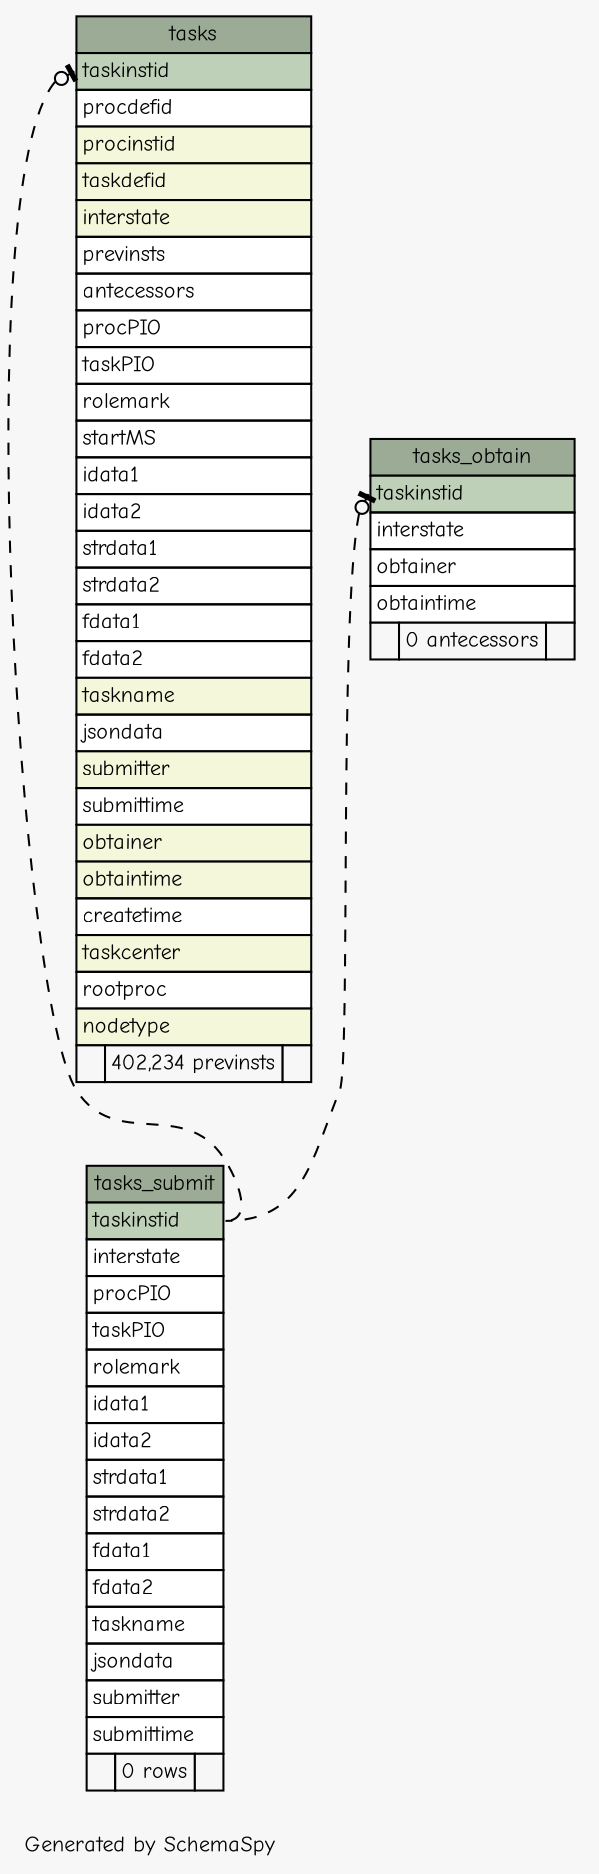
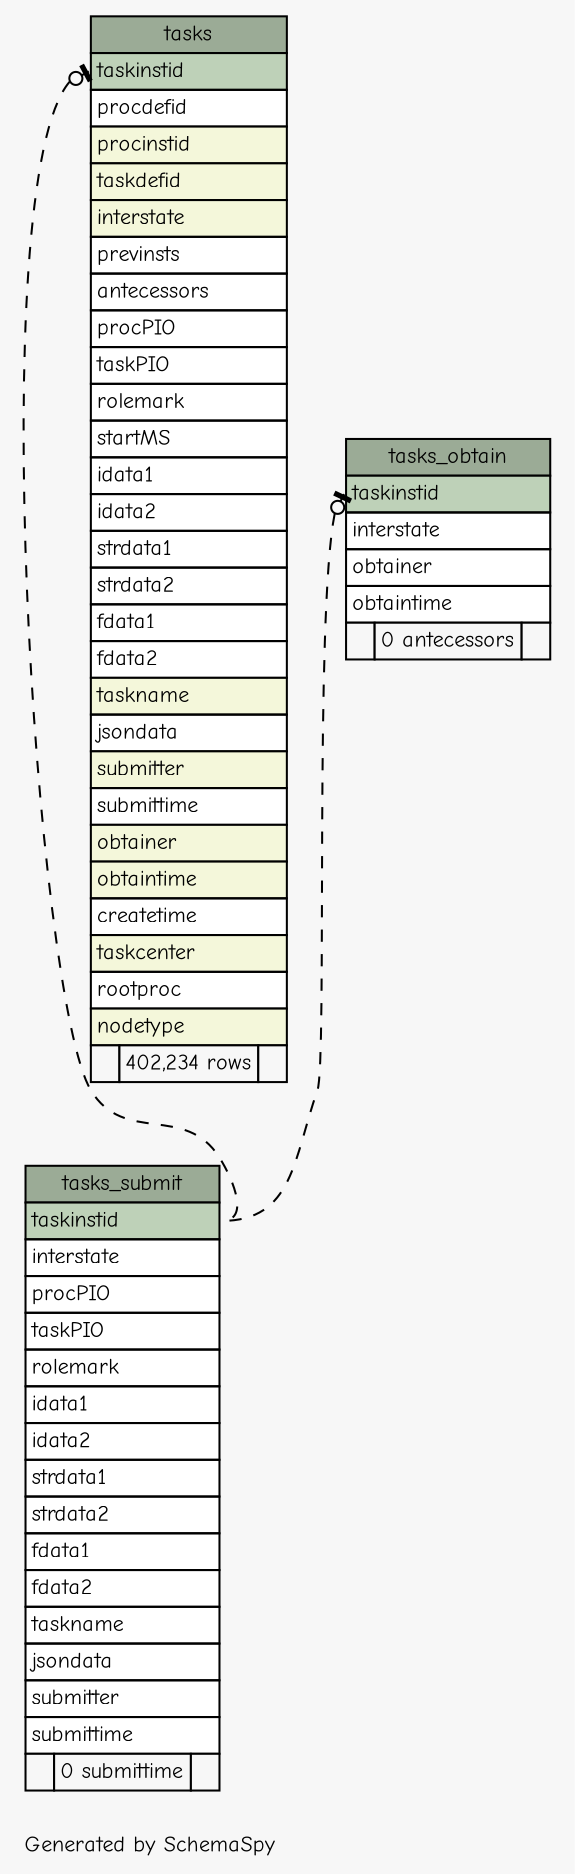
(194, 1063) -> (189, 1063)
(155, 1771) -> (122, 1771)
